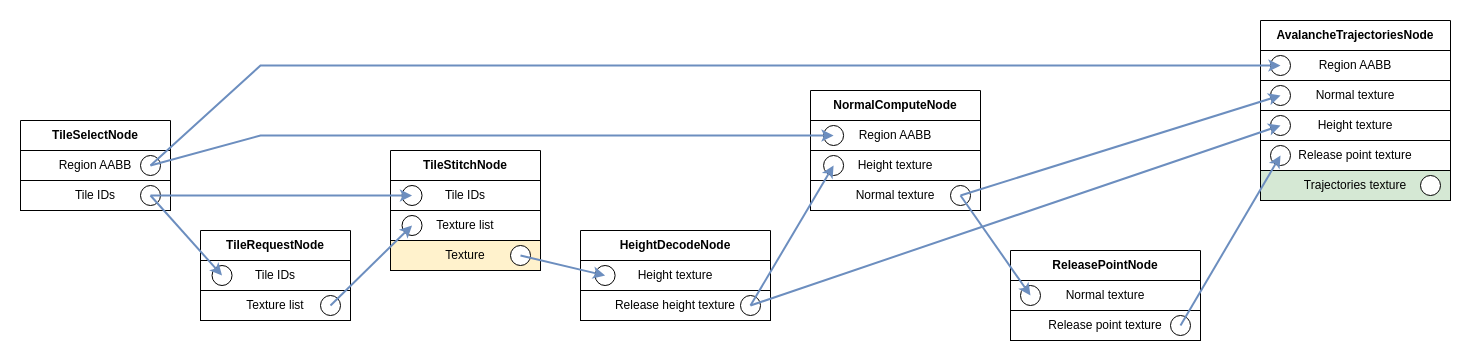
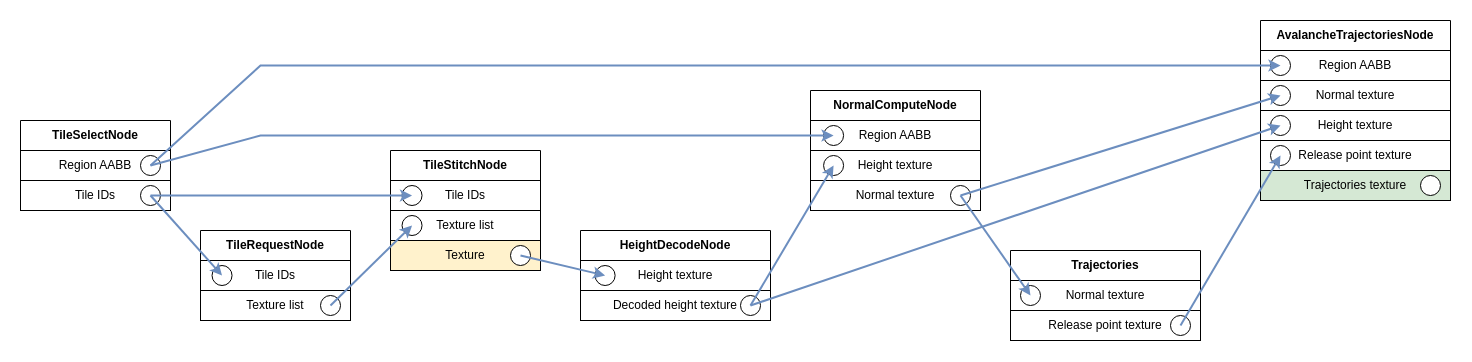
(1106, 266) -> (1106, 266)
(676, 306) -> (676, 306)
